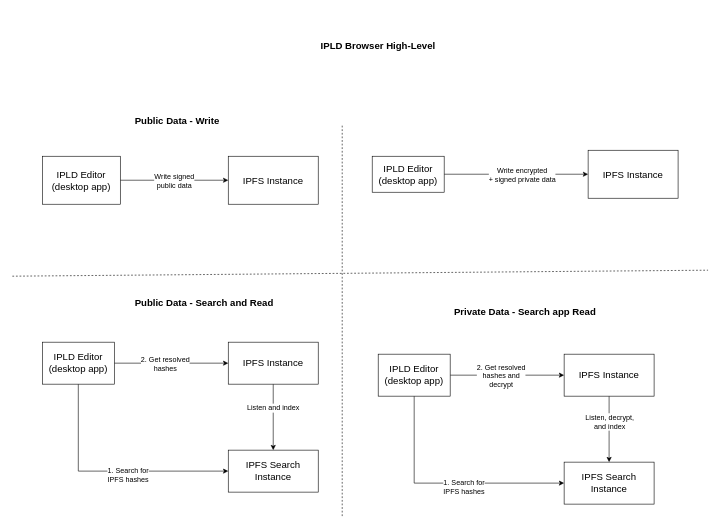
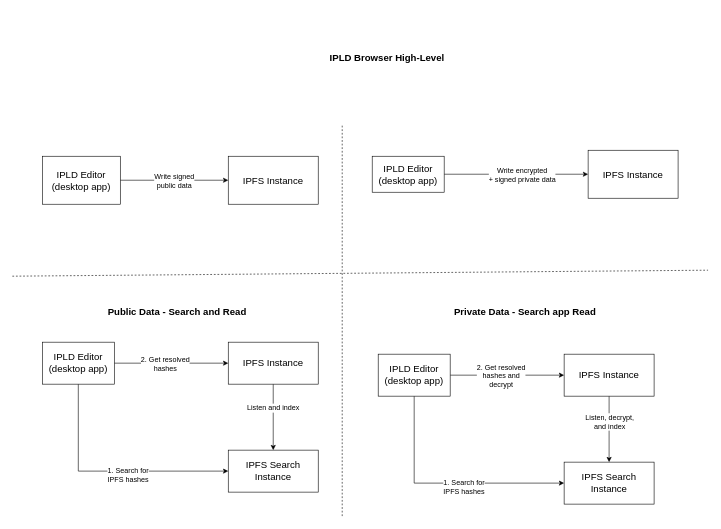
(378, 45) -> (387, 57)
(177, 120) -> none
(204, 303) -> (177, 312)
